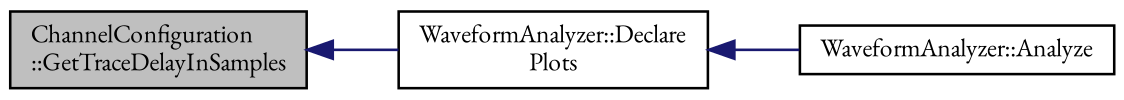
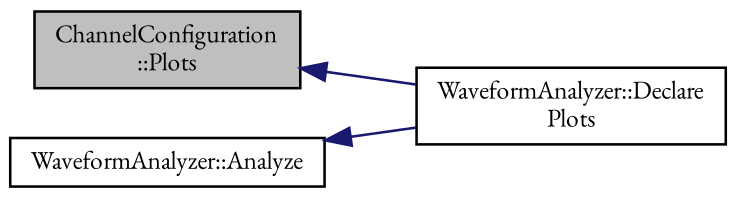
(158, 50) -> (167, 50)
(767, 50) -> (384, 132)
